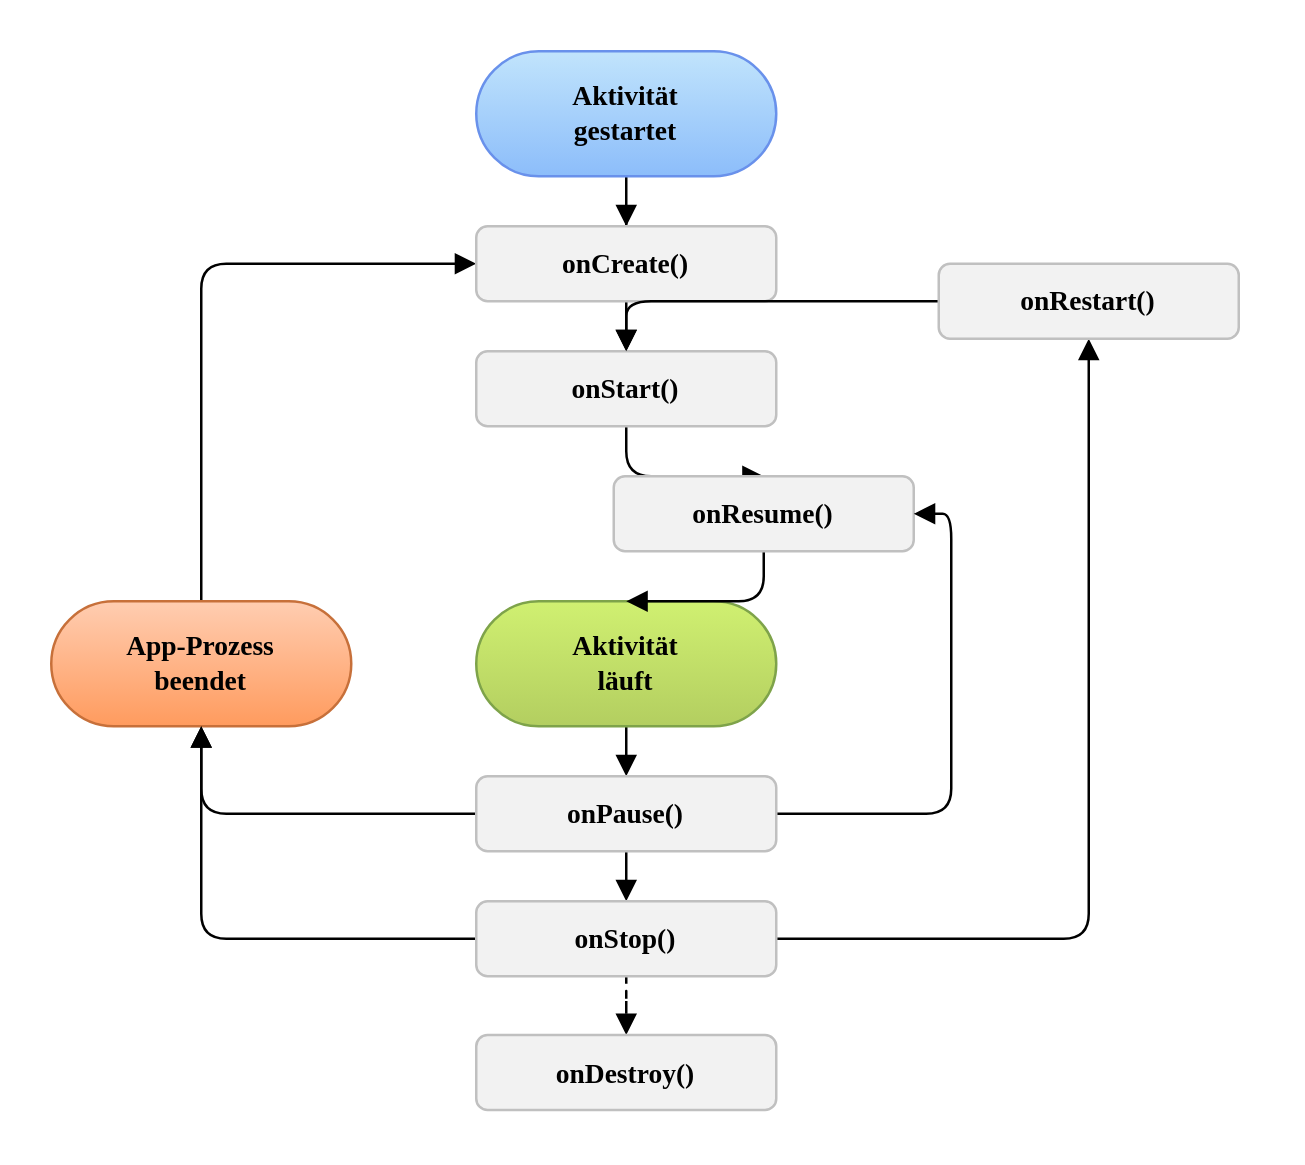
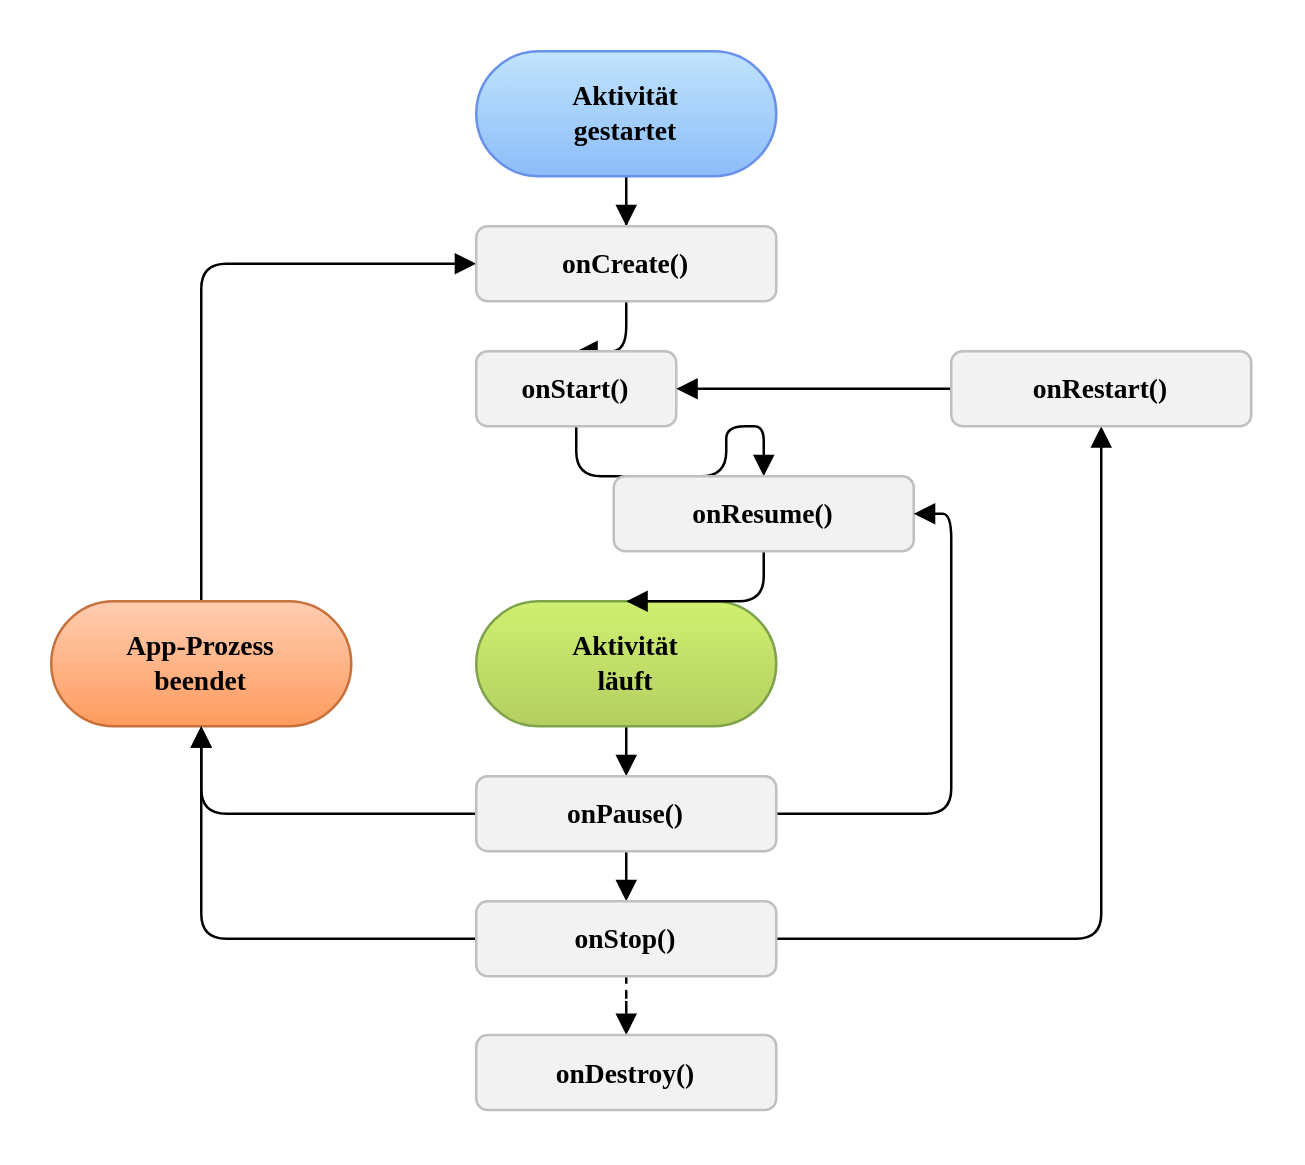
(1089, 301) -> (1101, 389)
(626, 389) -> (576, 389)
